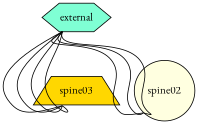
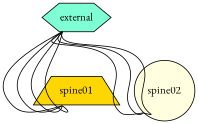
(77, 91) -> (77, 91)
